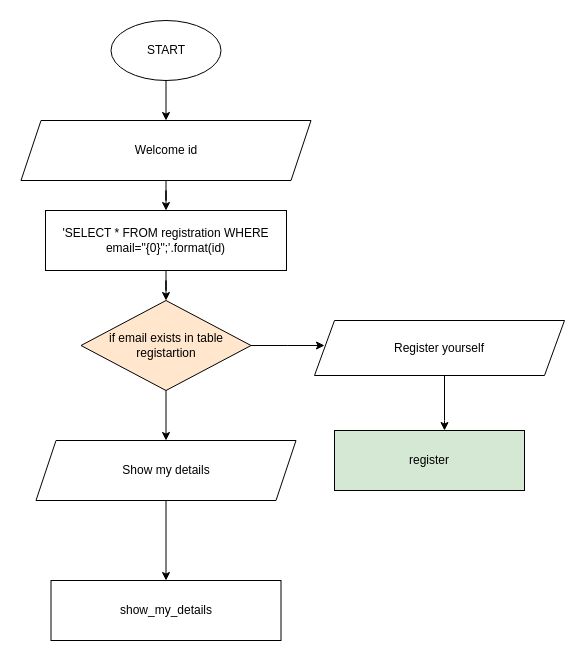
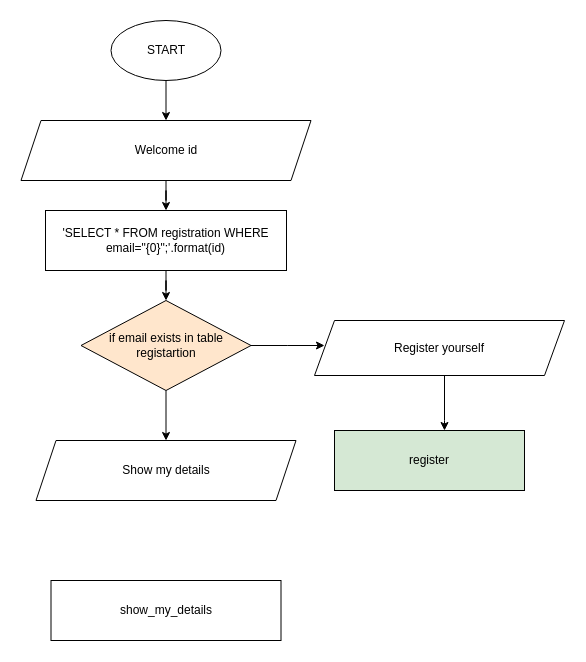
(166, 537) -> none
